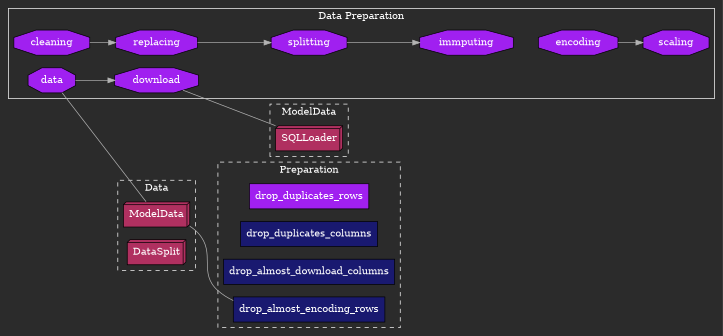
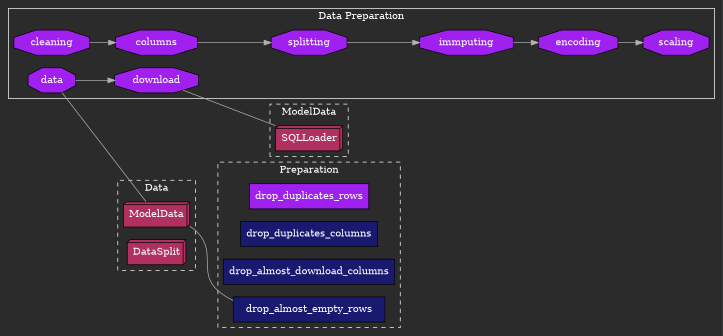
(157, 43) -> (157, 43)
none -> (522, 43)
(309, 309) -> (309, 309)
